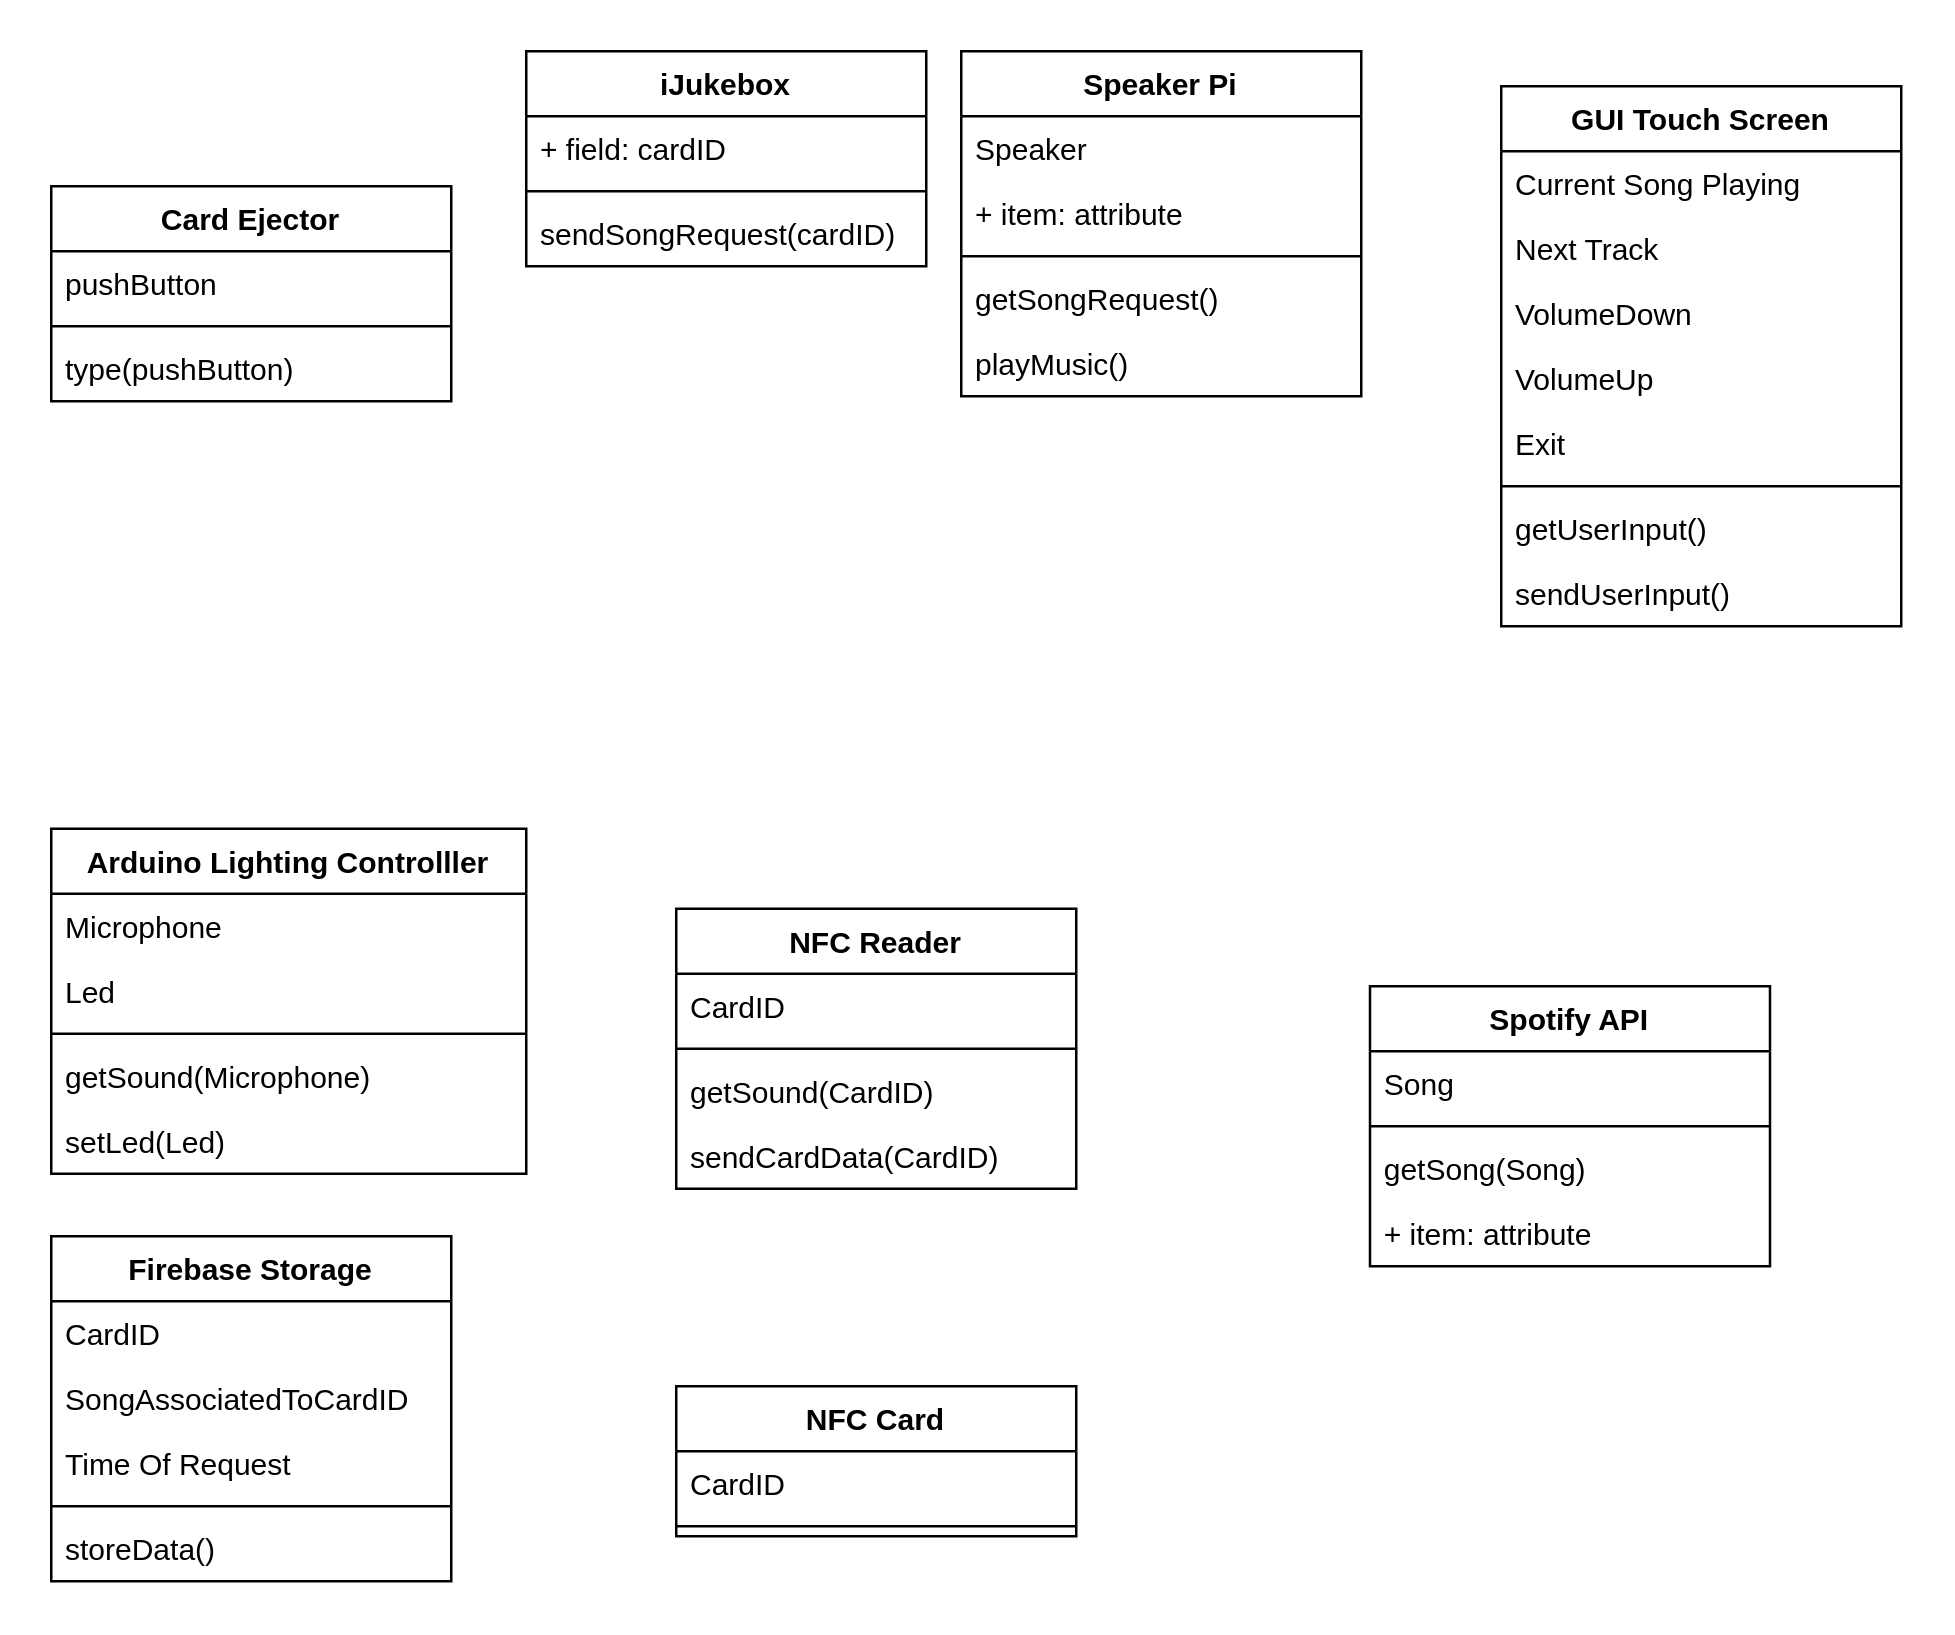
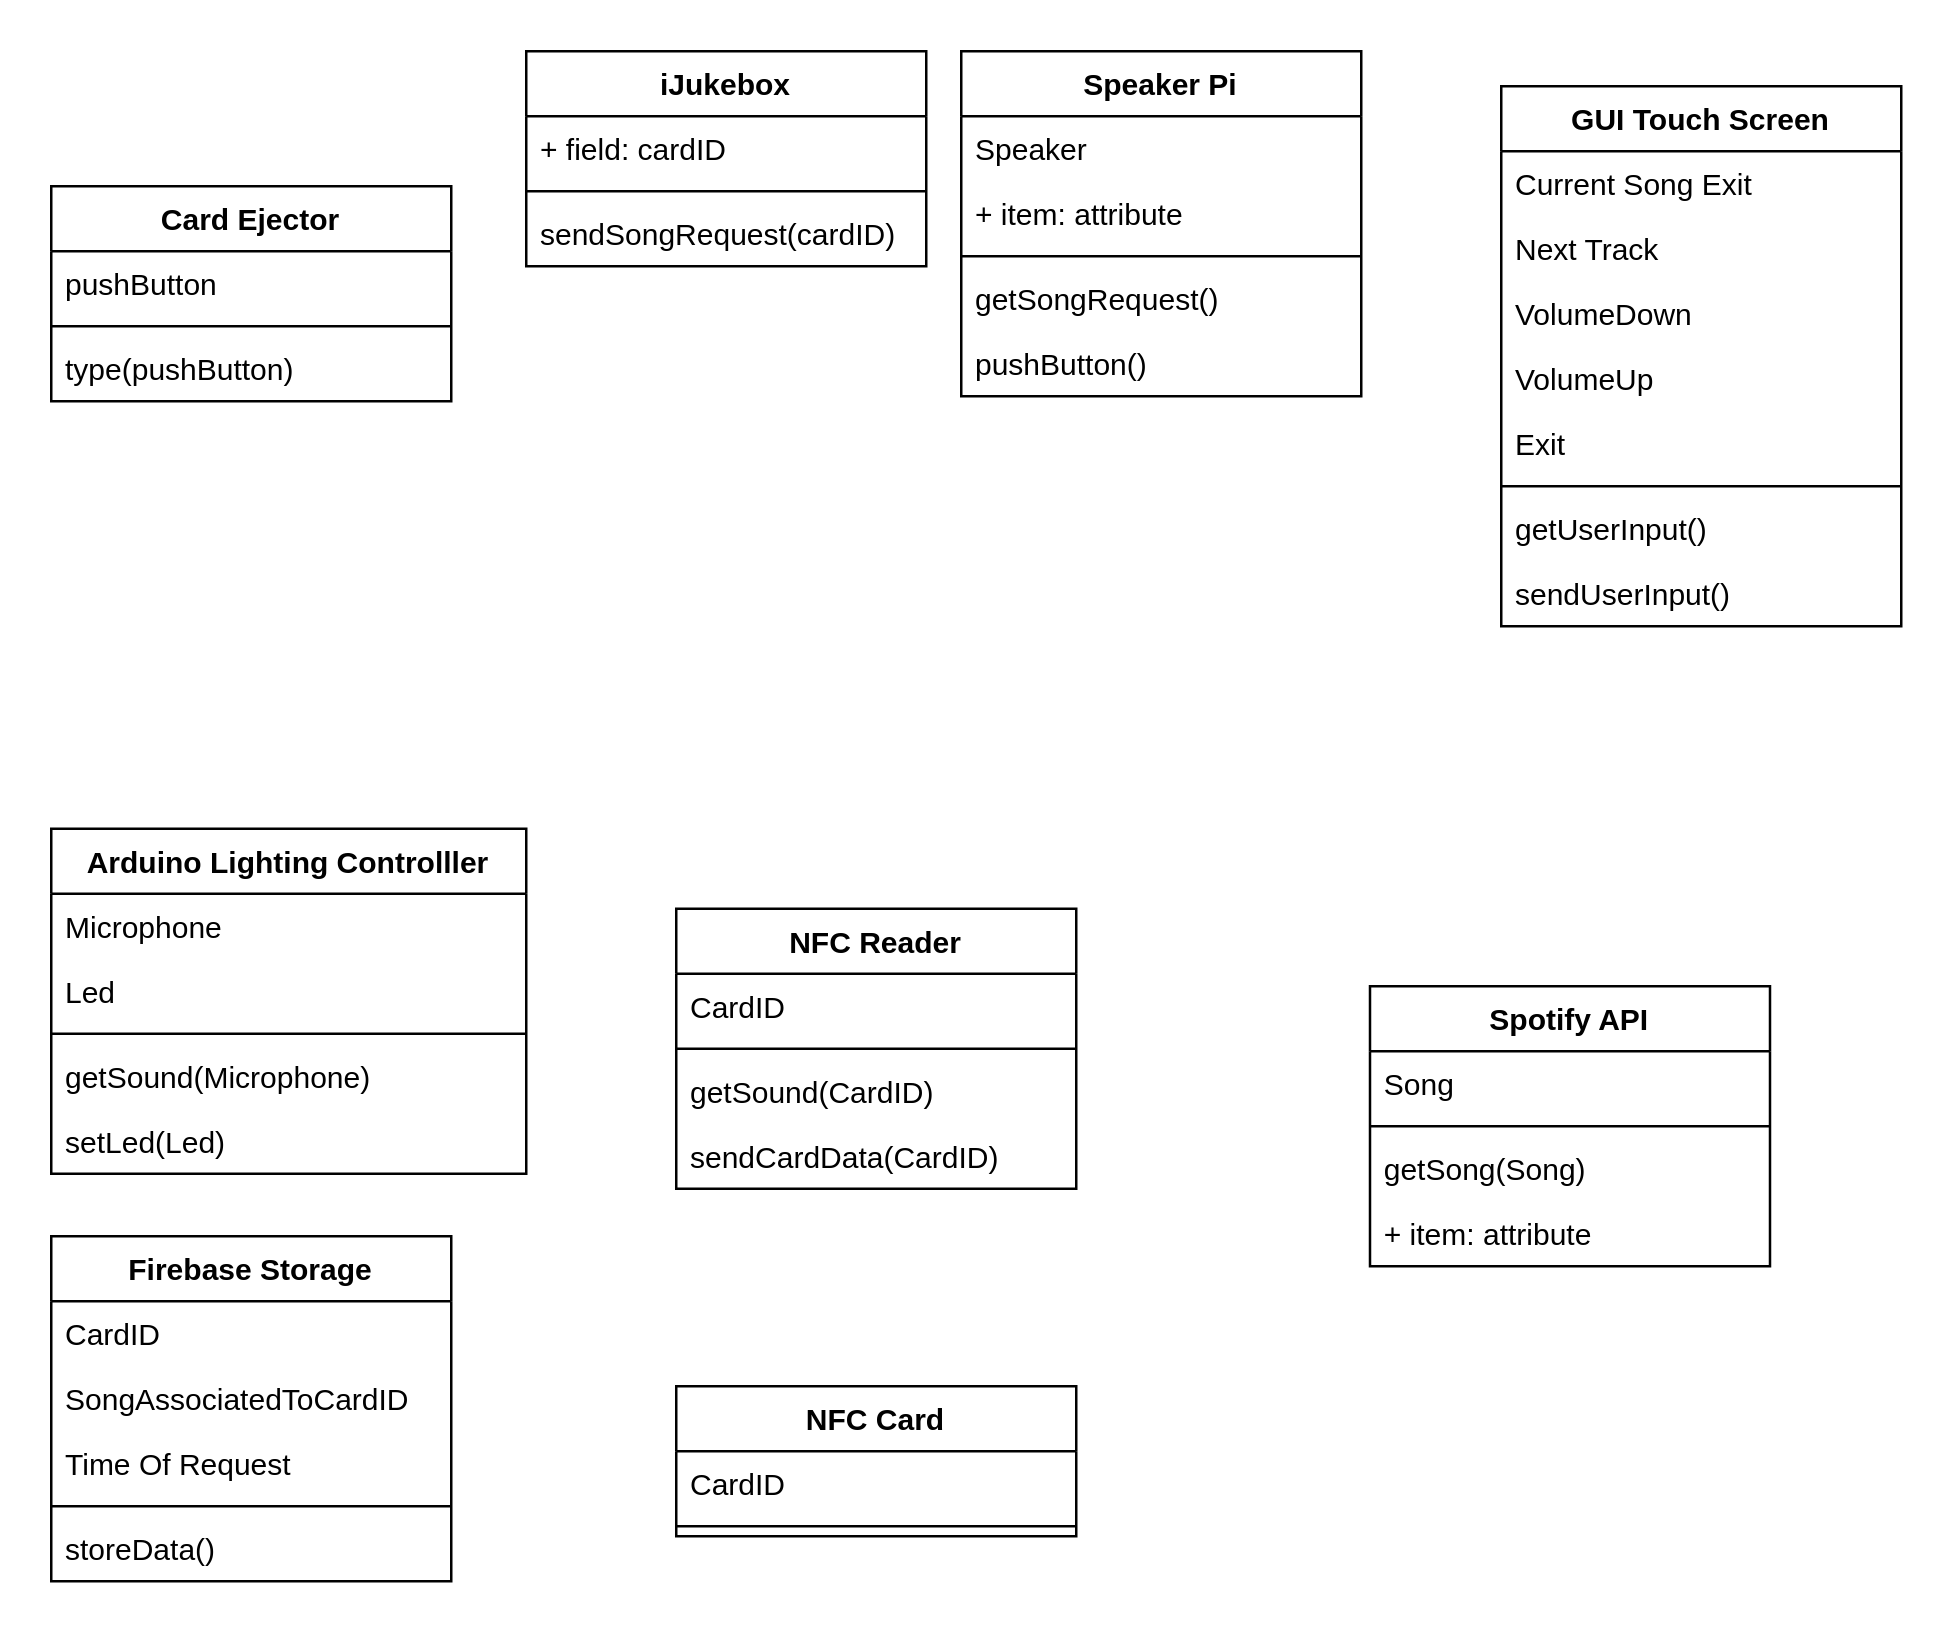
(1667, 185) -> (1646, 185)
(1060, 365) -> (1076, 365)
